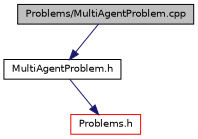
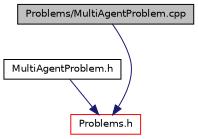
(87, 38) -> (131, 64)
